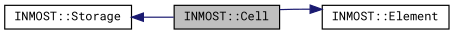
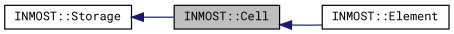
(295, 9) -> (307, 25)
